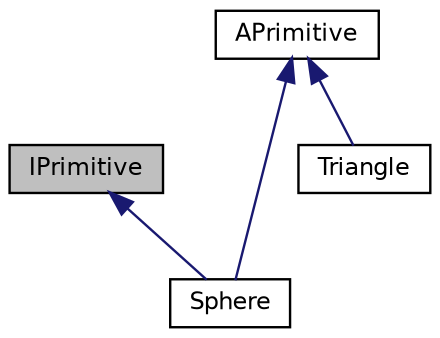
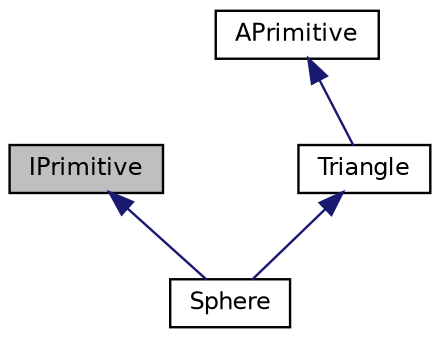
(261, 181) -> (289, 244)
